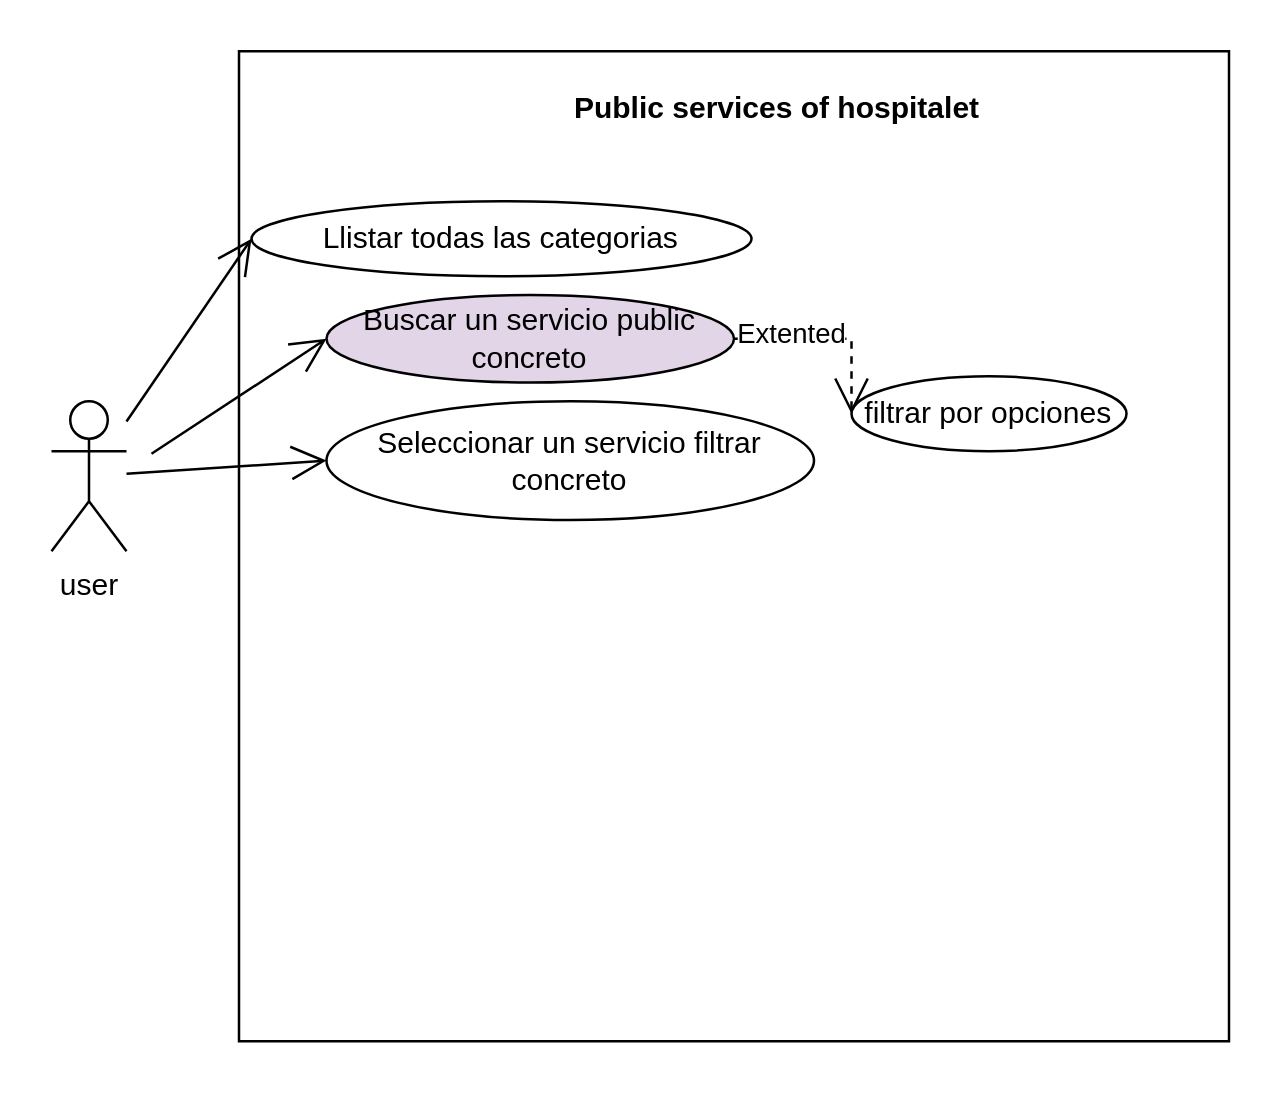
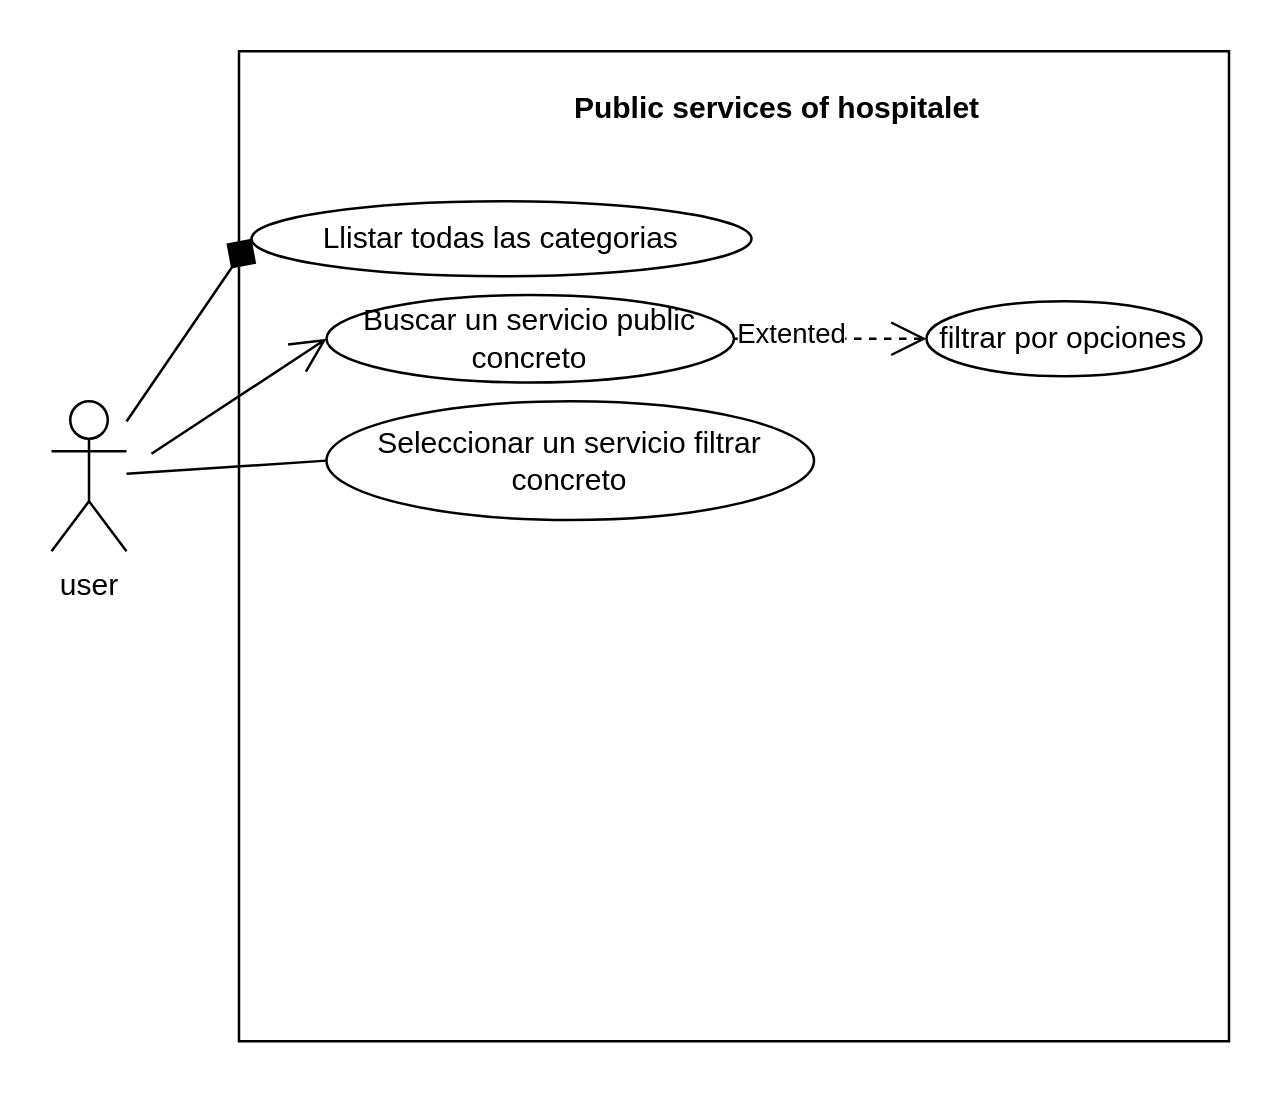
(239, 257) -> (231, 268)
(530, 339) -> (530, 339)
(989, 414) -> (1064, 339)
(317, 461) -> (319, 461)
